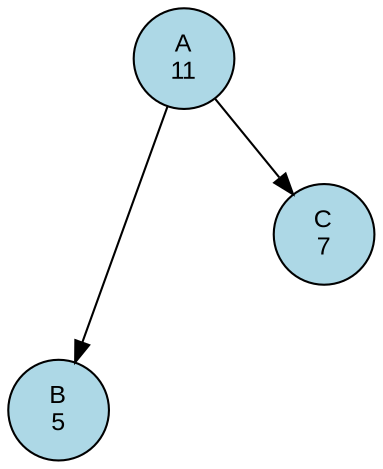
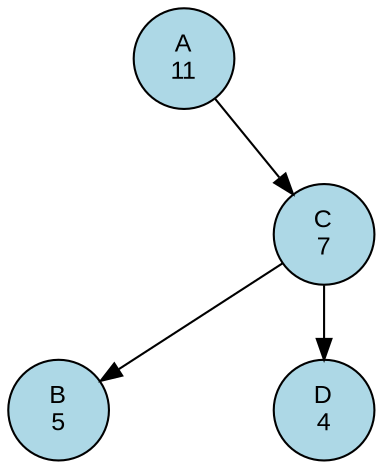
(125, 225) -> (201, 316)
none -> (324, 410)
